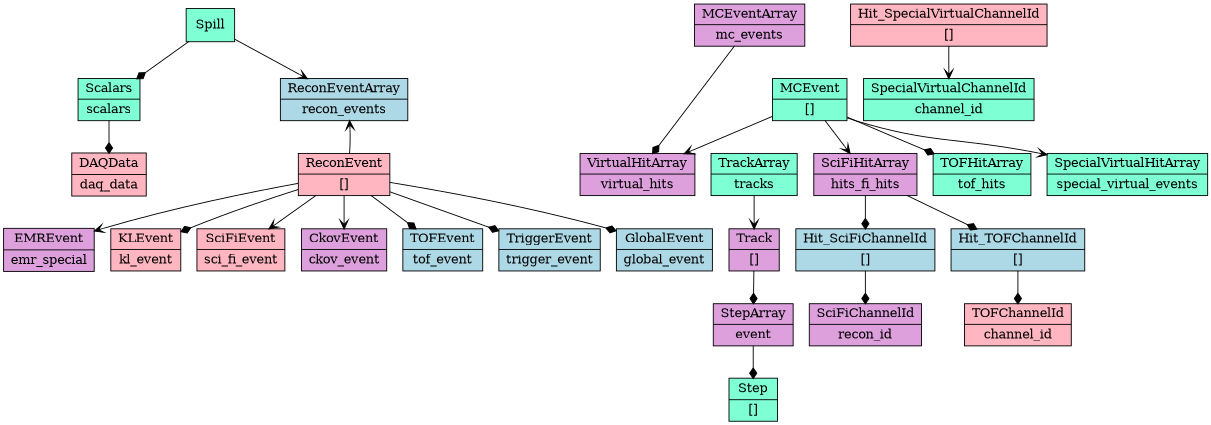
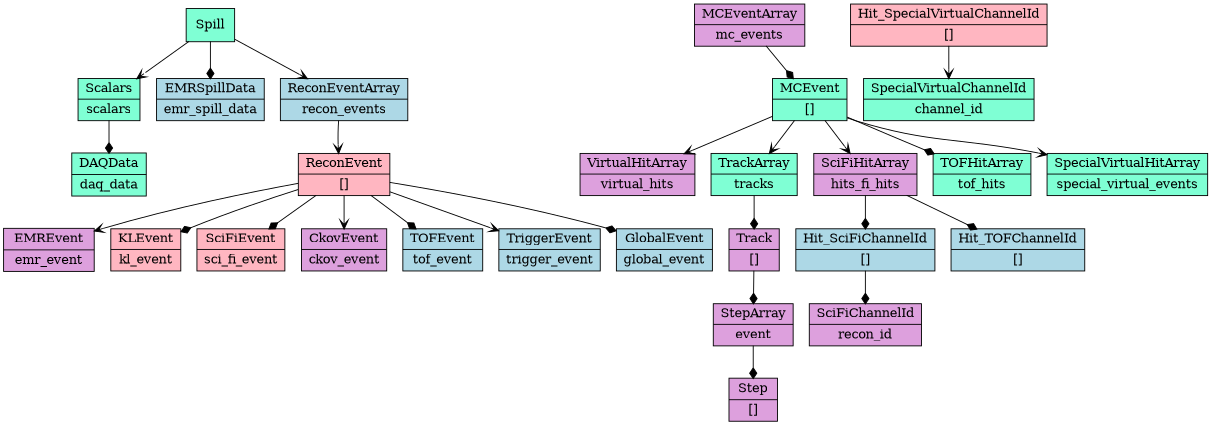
(167, 57) -> (167, 57)
(697, 95) -> (776, 58)
none -> (210, 100)
none -> (785, 133)
(350, 142) -> (338, 132)
(109, 175) -> (109, 175)
(754, 208) -> (754, 208)
(296, 210) -> (296, 210)
(440, 210) -> (440, 210)
(49, 260) -> (49, 260)
(1018, 325) -> none
(753, 400) -> (753, 400)
